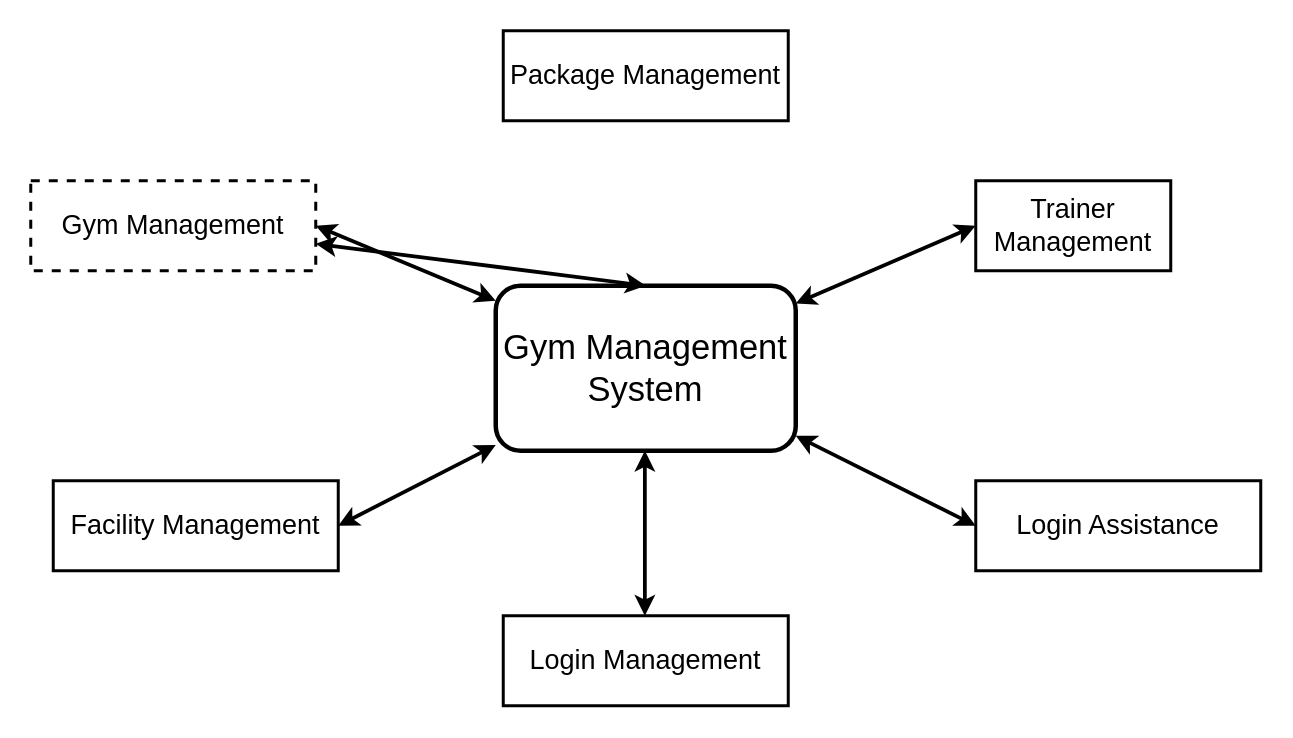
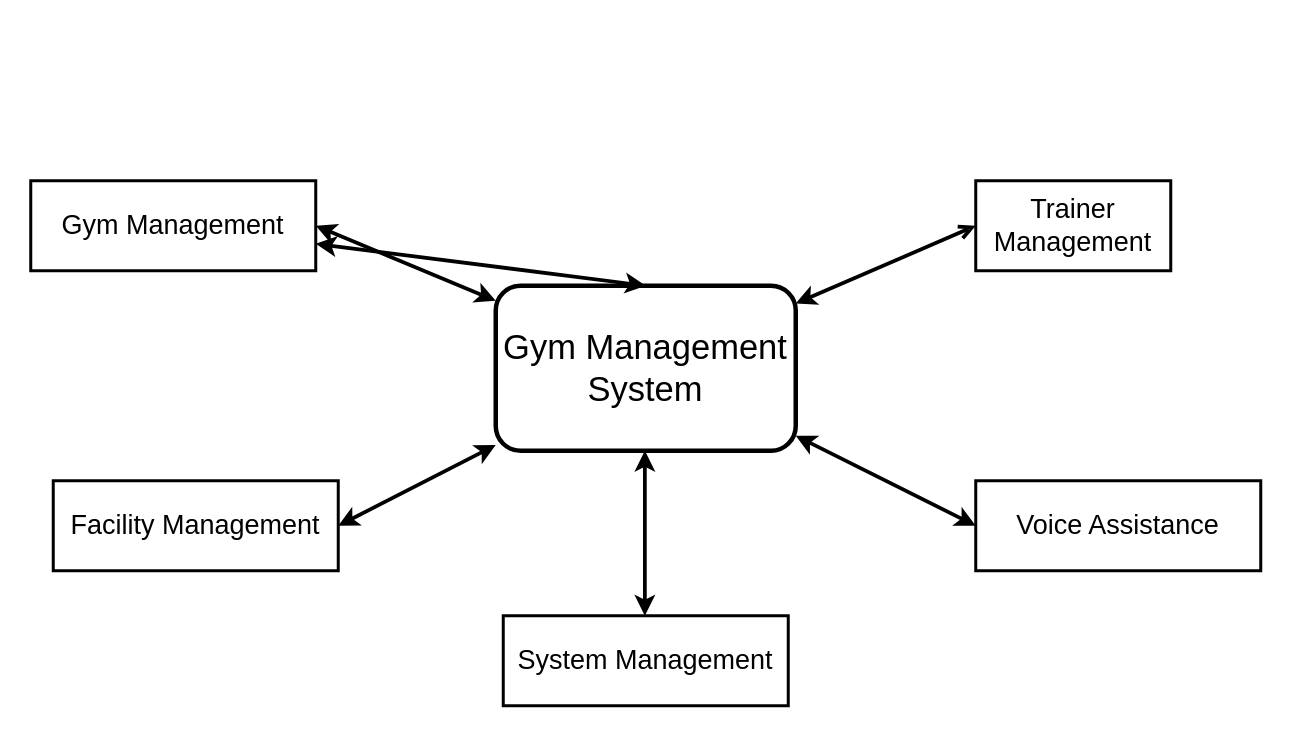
(646, 76) -> none
(173, 226) -> (173, 226)
(960, 232) -> (962, 232)
(1118, 526) -> (1118, 526)
(646, 661) -> (646, 661)
